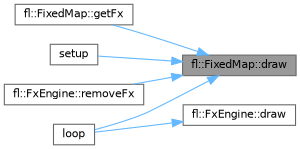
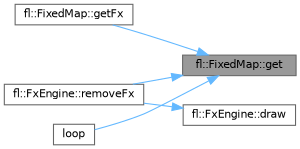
(74, 55) -> none
(239, 65) -> (239, 65)
(133, 128) -> (158, 105)
